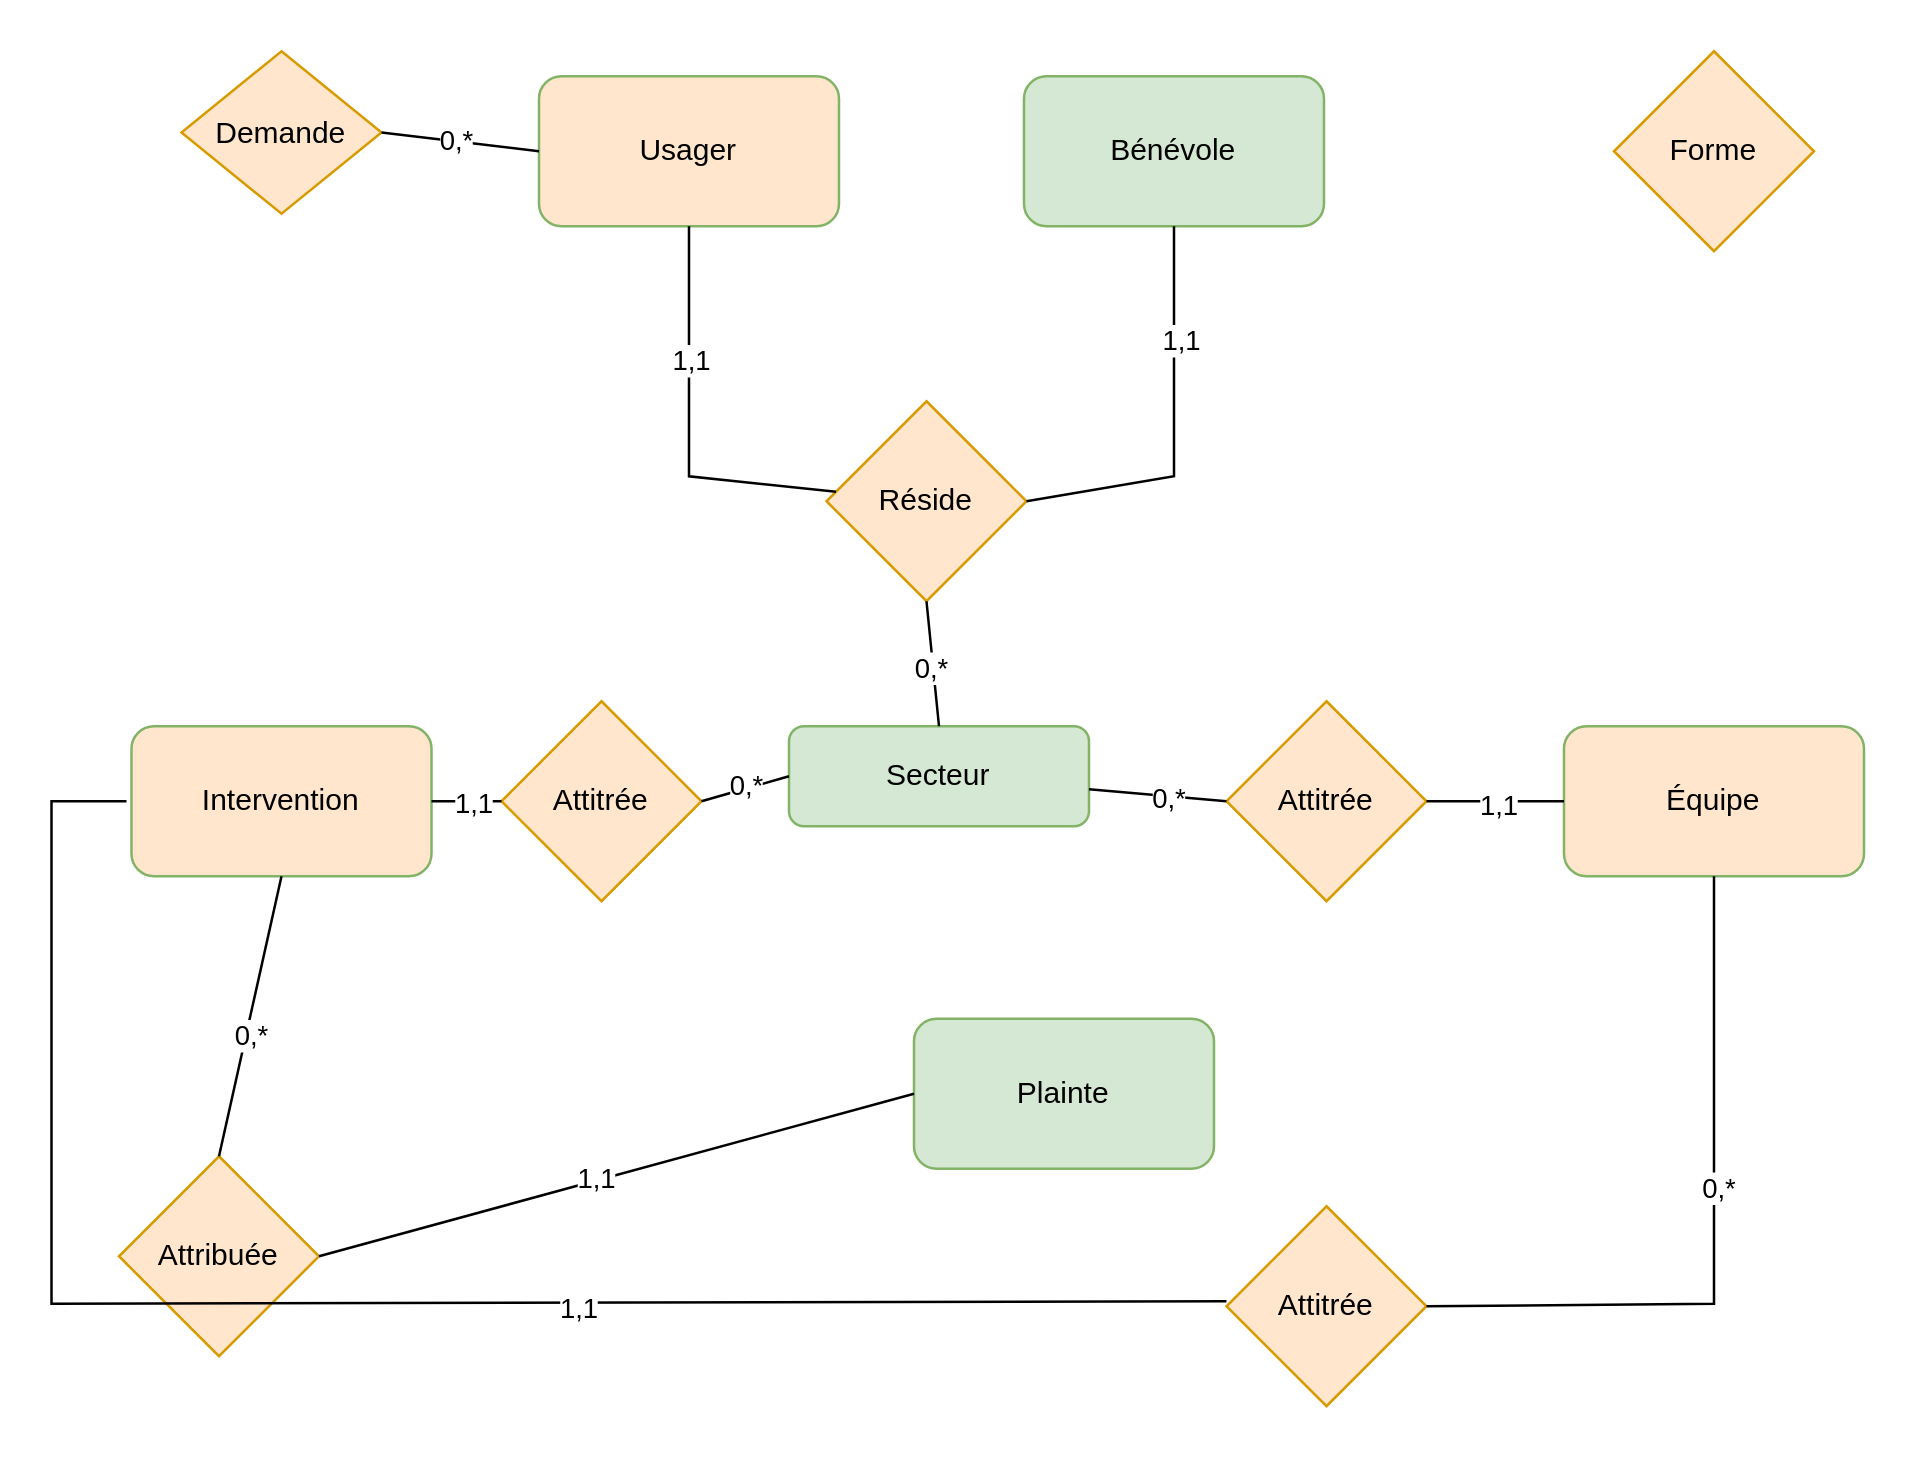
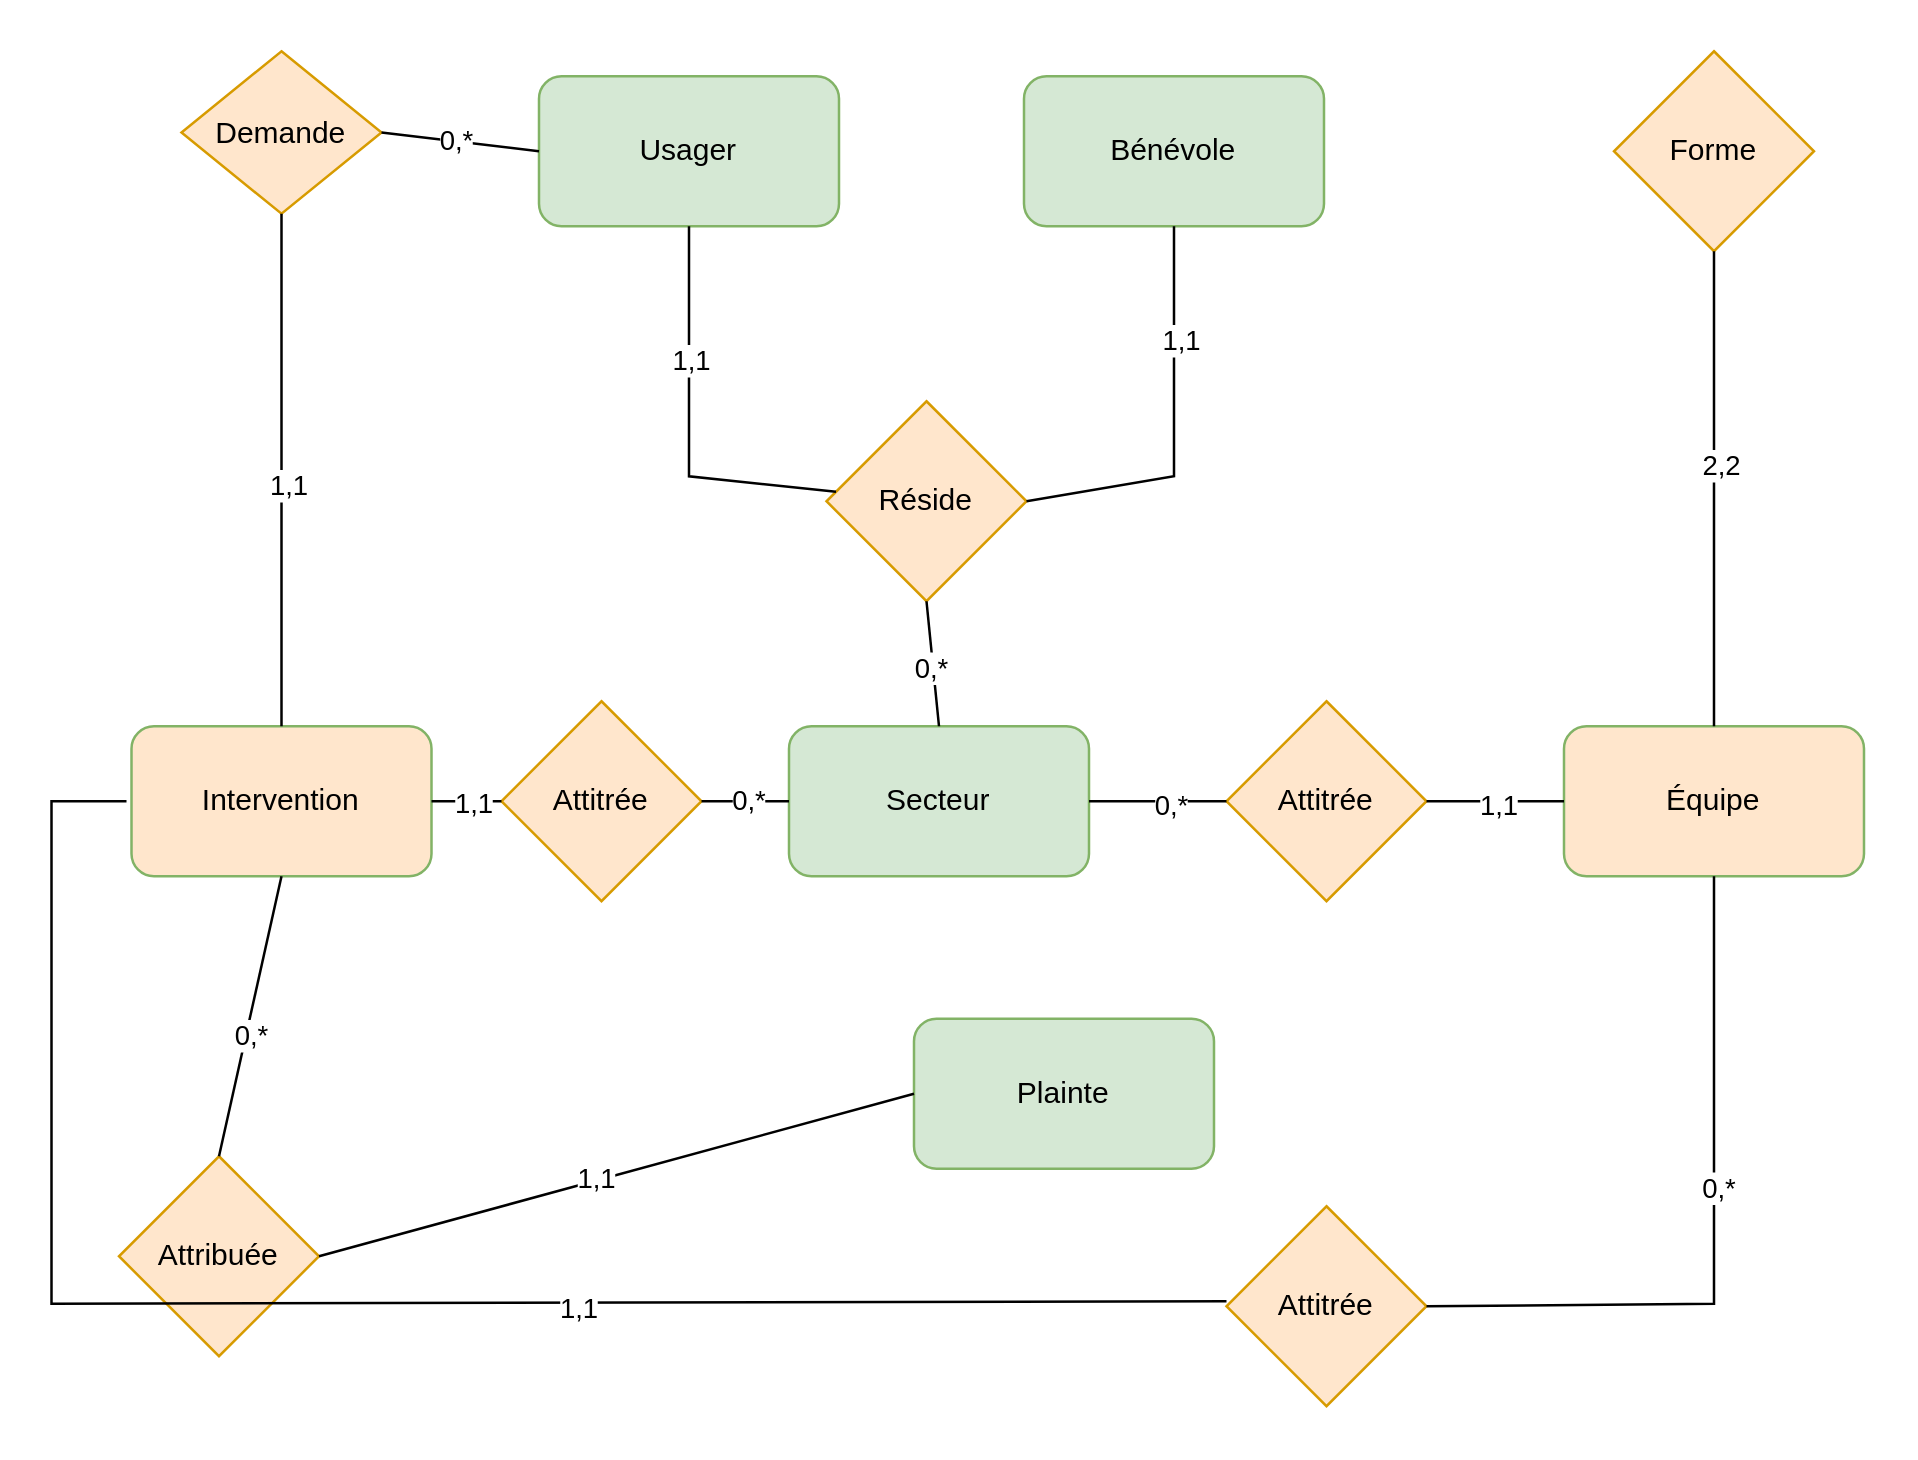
(689, 151) -> (689, 151)
none -> (281, 343)
none -> (1714, 489)
(939, 776) -> (939, 801)
